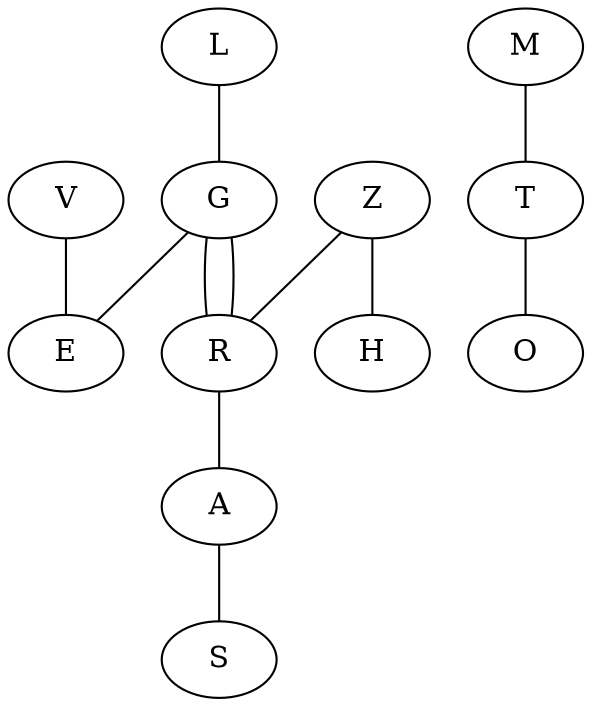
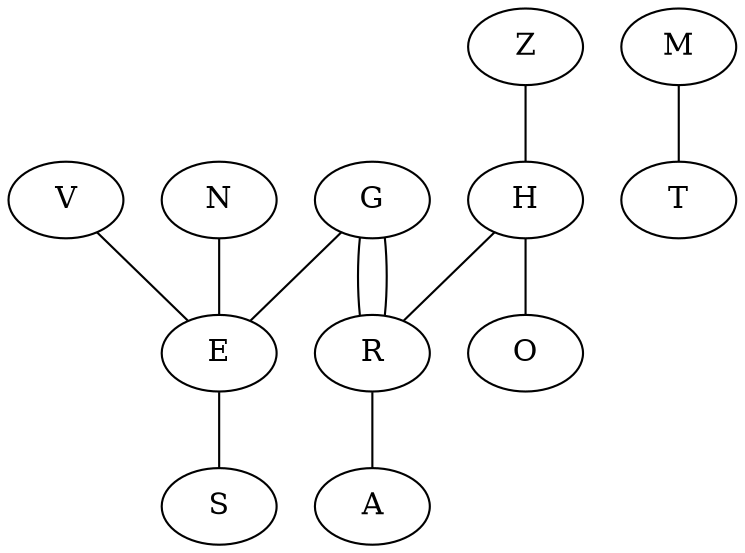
(219, 47) -> none
none -> (219, 200)
(296, 276) -> (449, 276)
(526, 277) -> (526, 277)
(219, 583) -> (219, 430)
